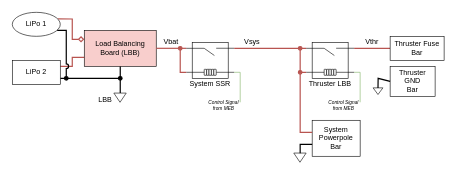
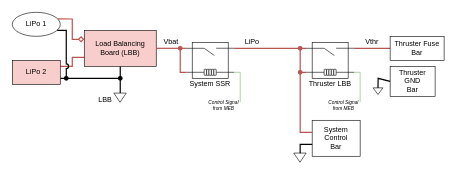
(252, 42) -> (252, 42)
(36, 72) -> (36, 72)
(336, 138) -> (336, 138)
